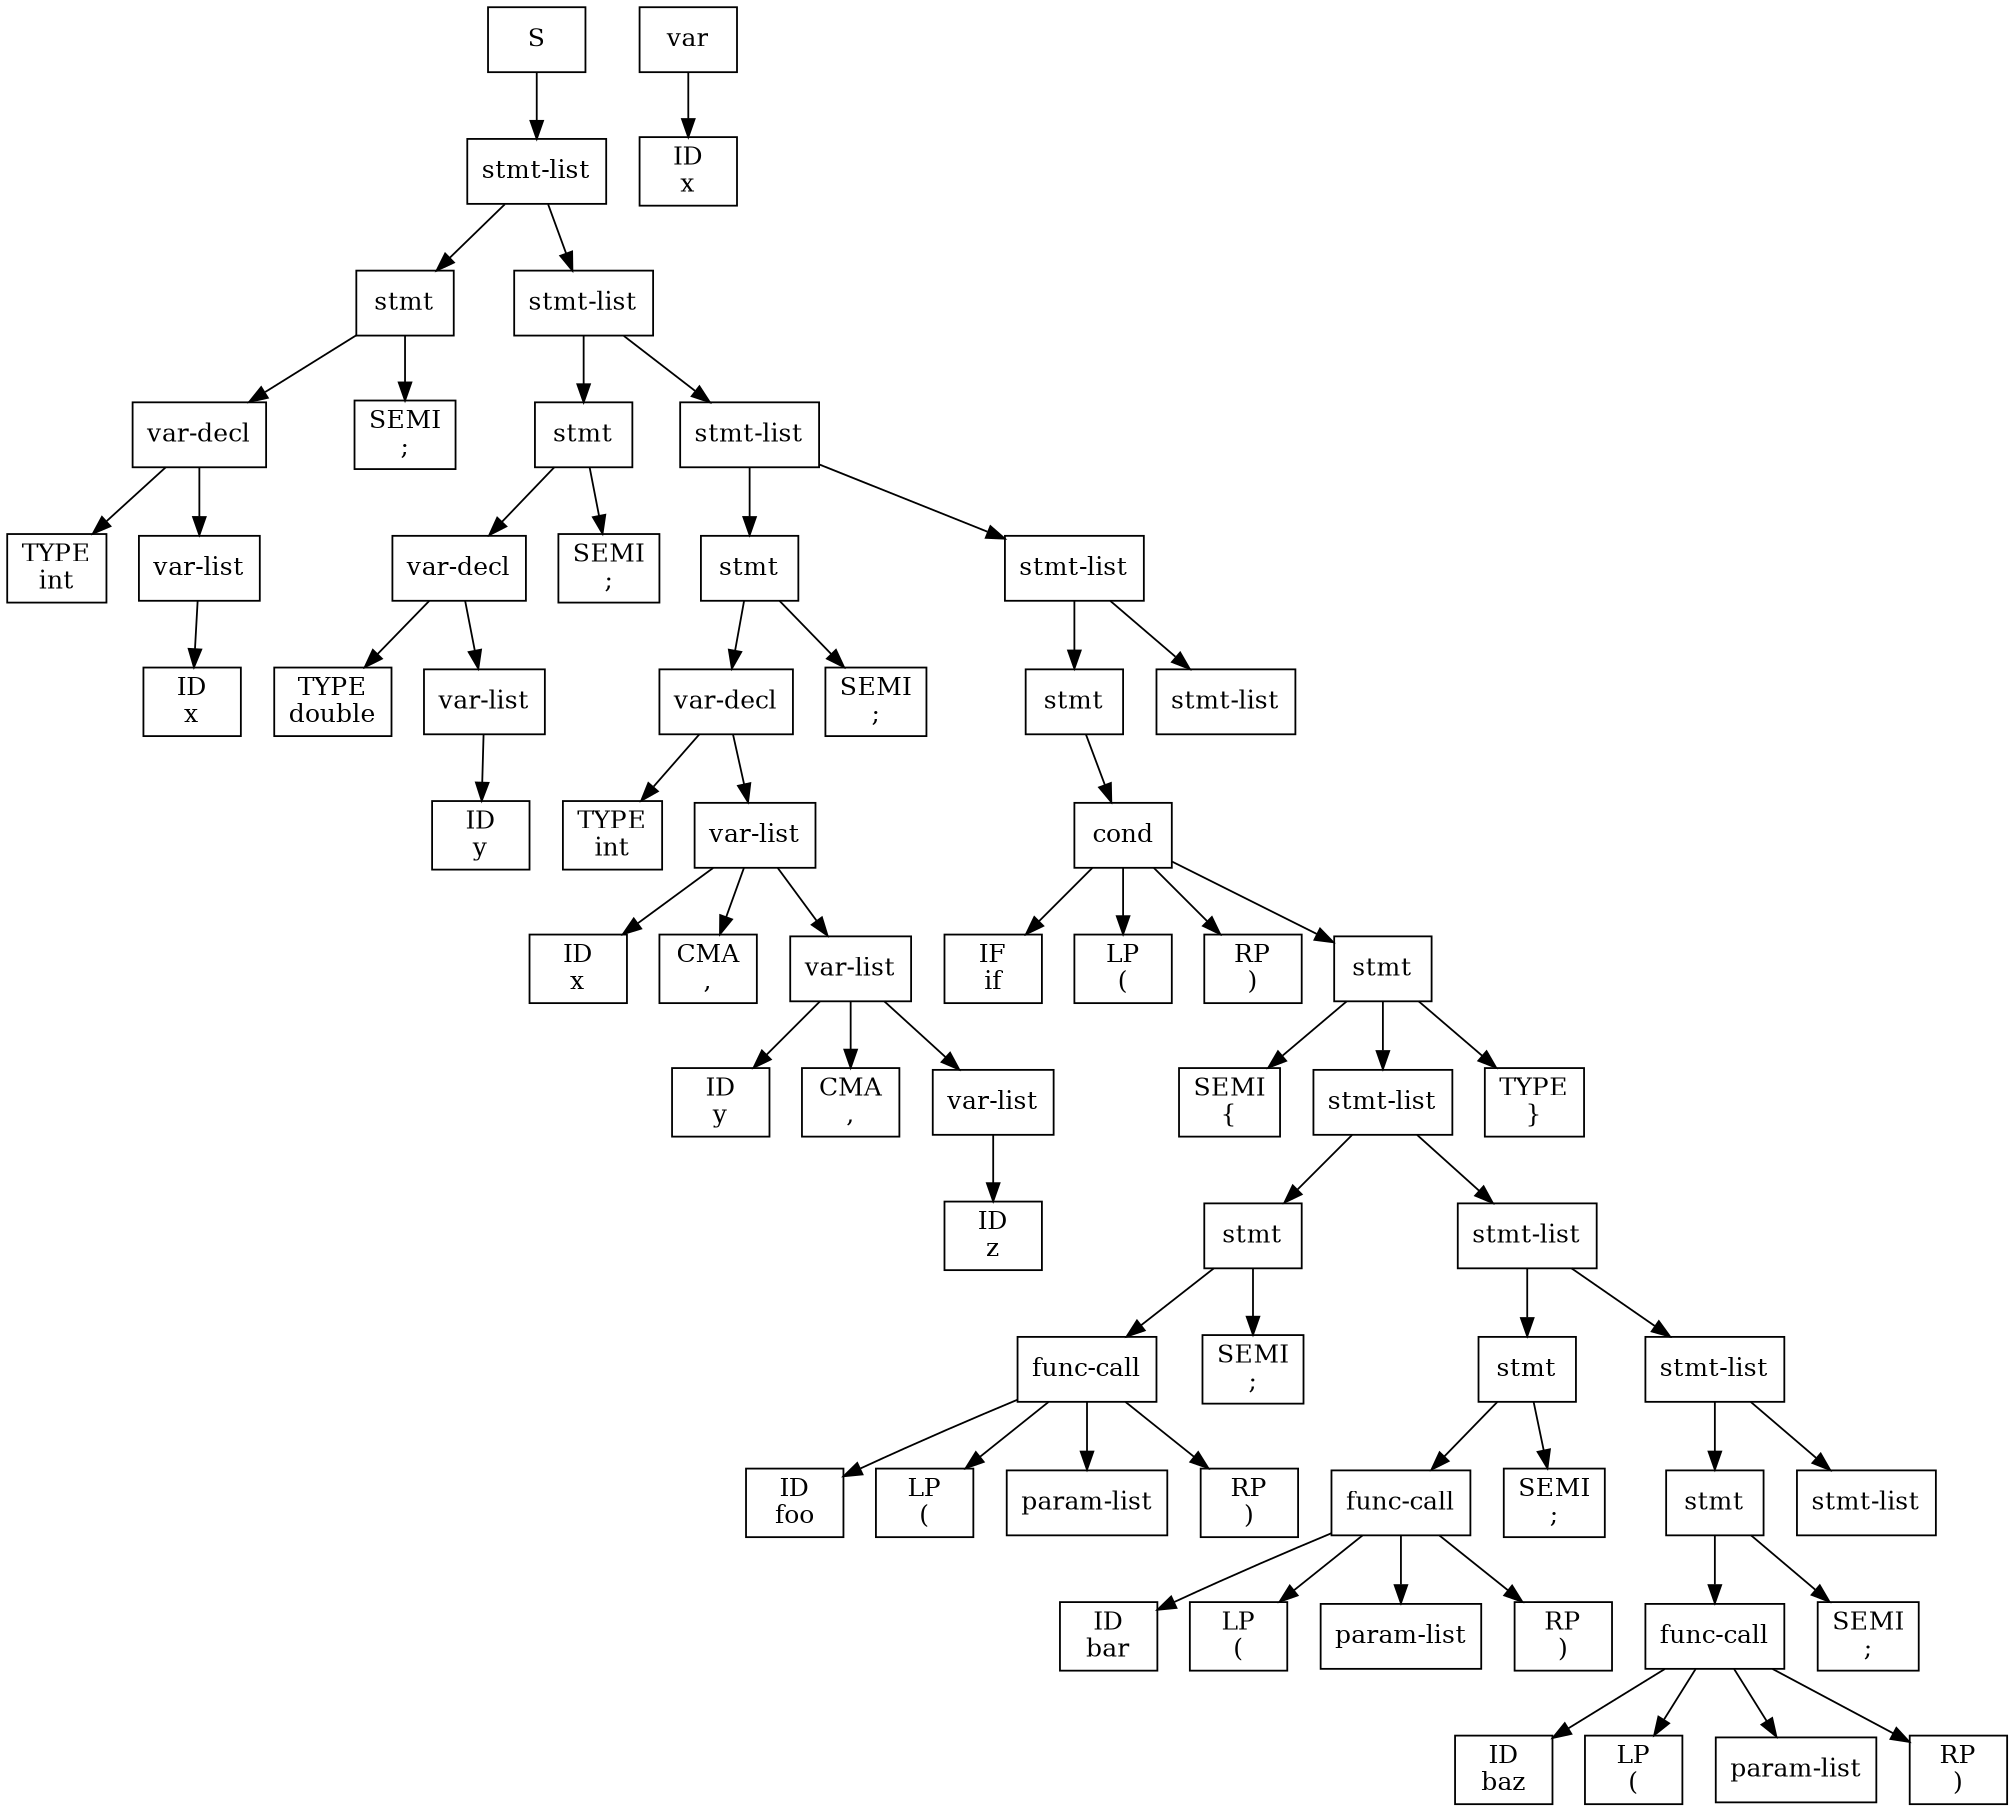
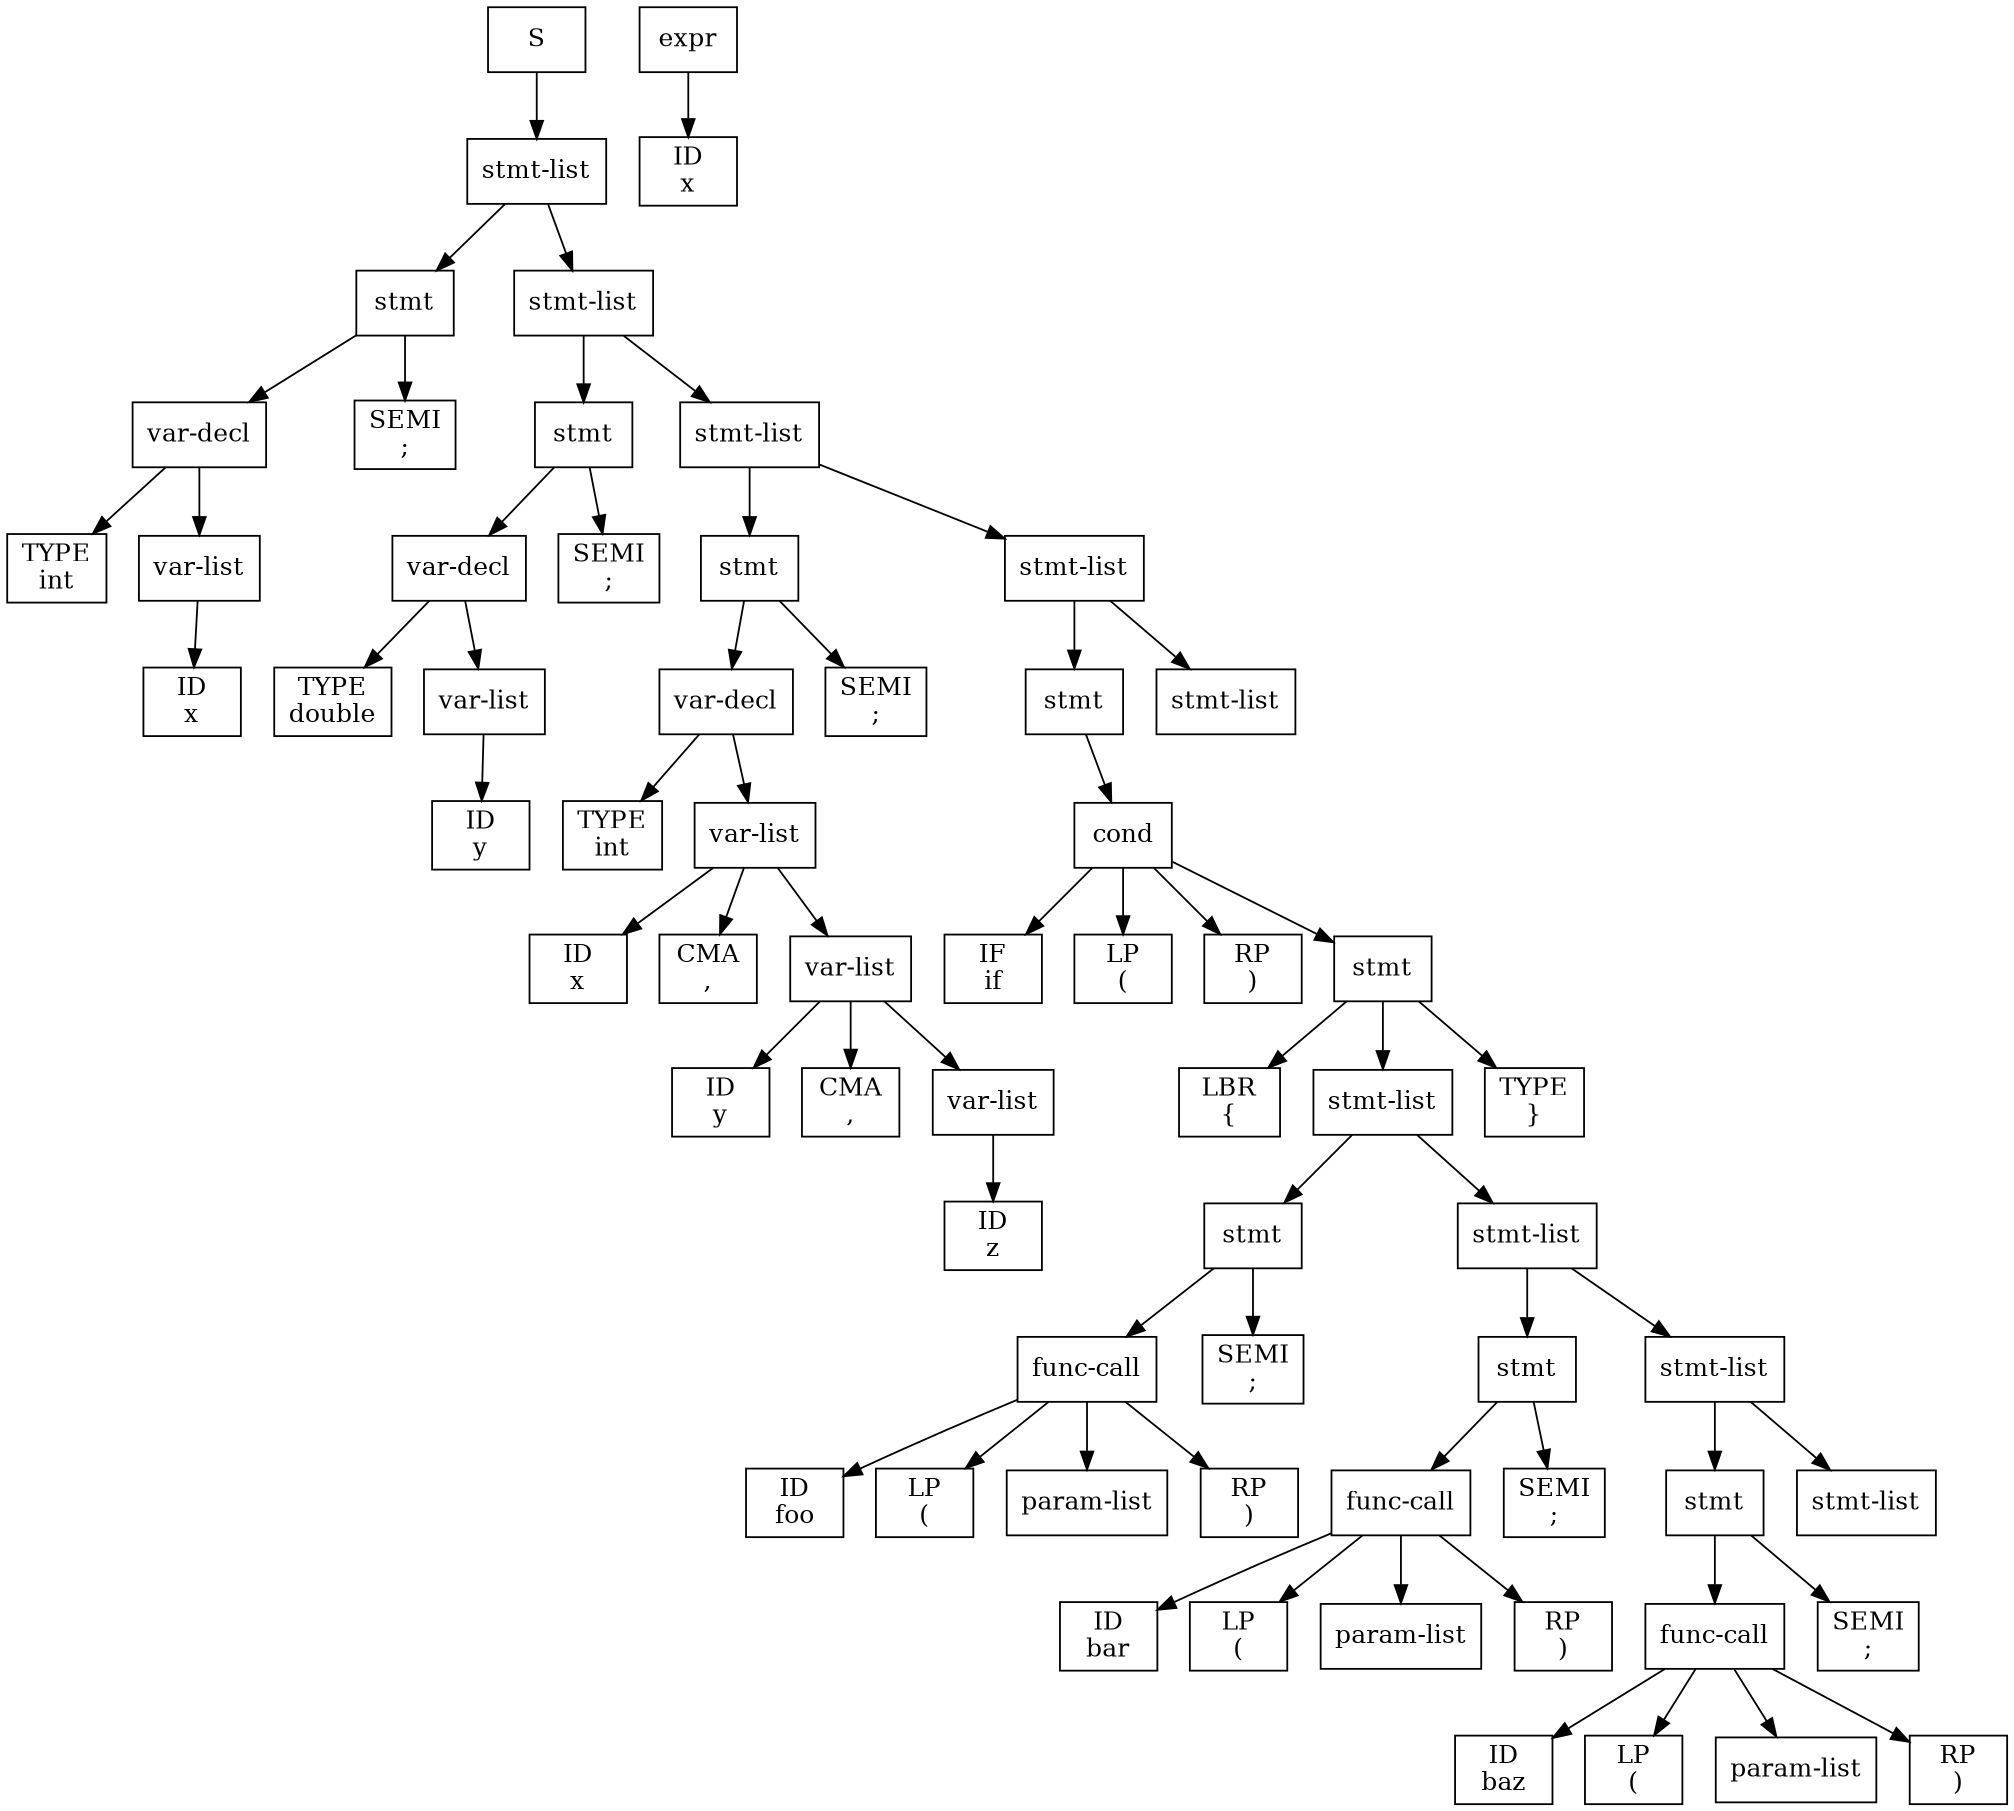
(688, 40) -> (688, 40)
(1230, 1102) -> (1230, 1102)
